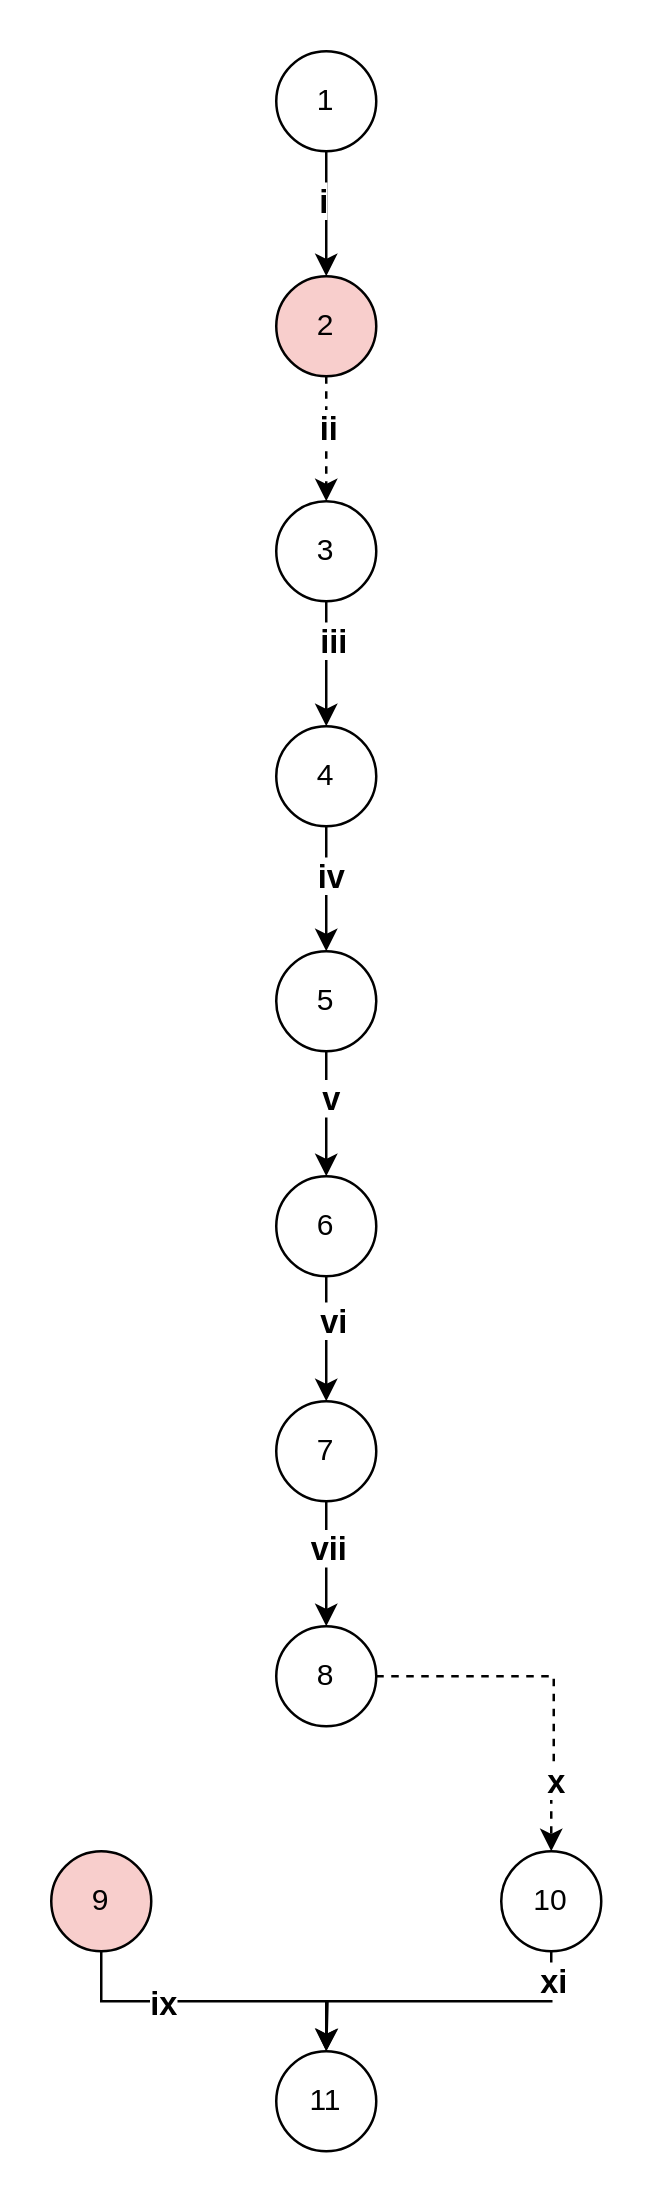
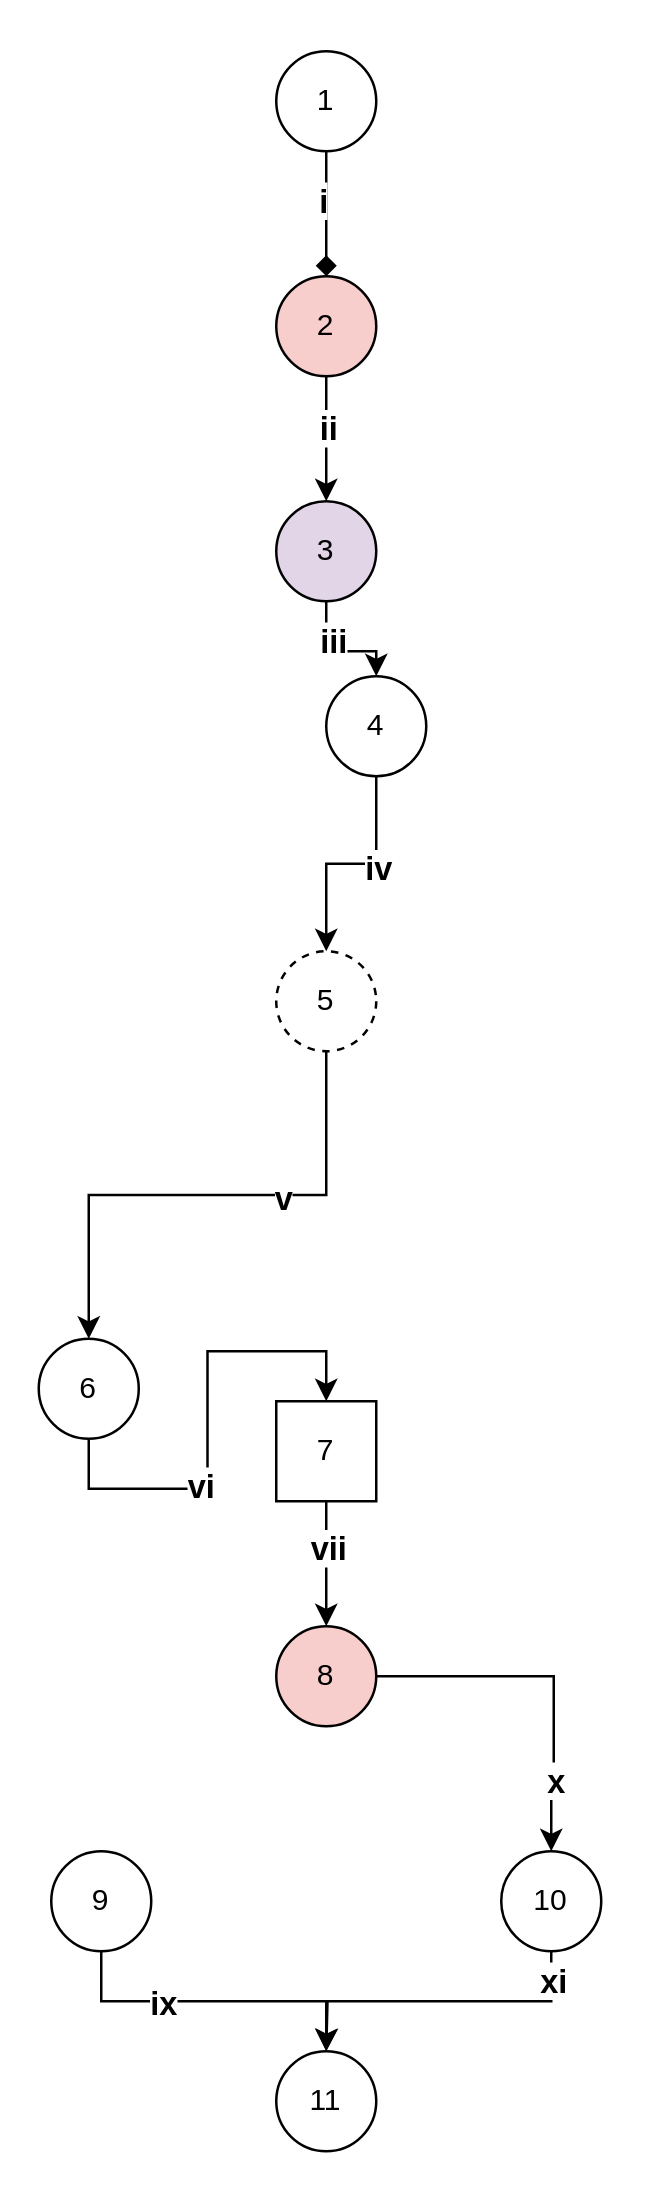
(326, 257) -> (326, 256)
(326, 464) -> (326, 464)
(326, 551) -> (326, 551)
(326, 776) -> (376, 726)
(326, 1001) -> (326, 1001)
(326, 1226) -> (89, 1389)
(326, 1451) -> (326, 1451)
(326, 1676) -> (326, 1676)
(511, 1676) -> (511, 1676)
(101, 1901) -> (101, 1901)
